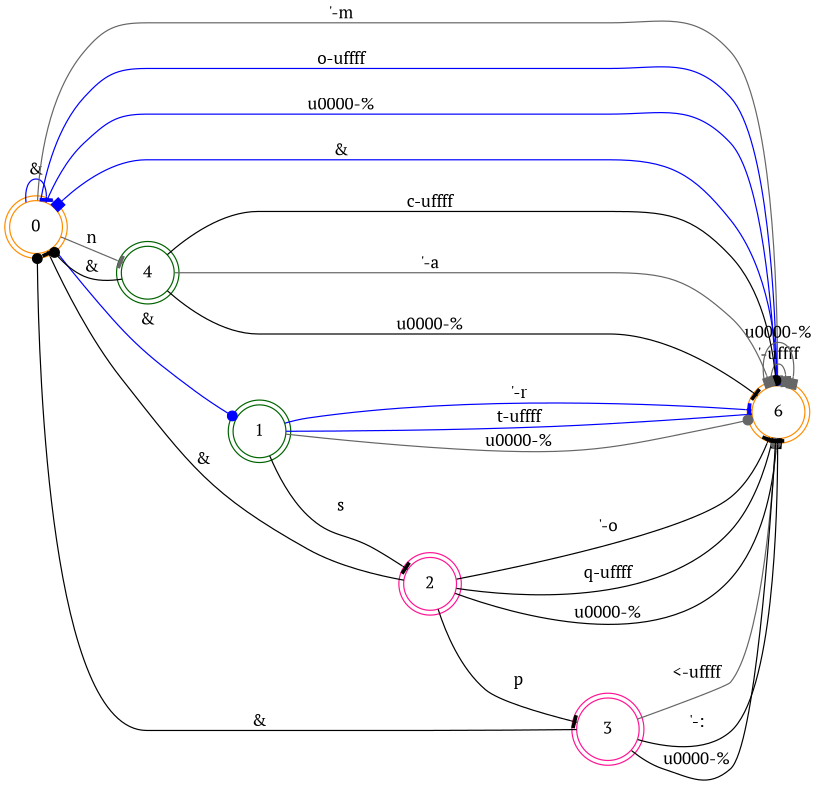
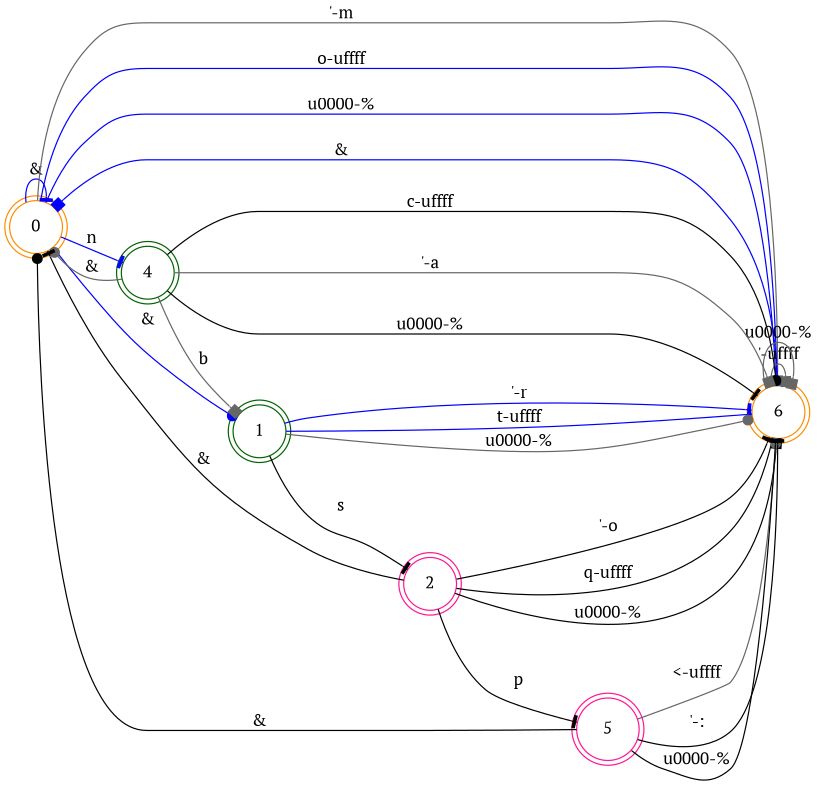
(89, 249) -> (89, 249)
(86, 277) -> (86, 277)
none -> (187, 356)
(608, 729) -> (608, 729)
